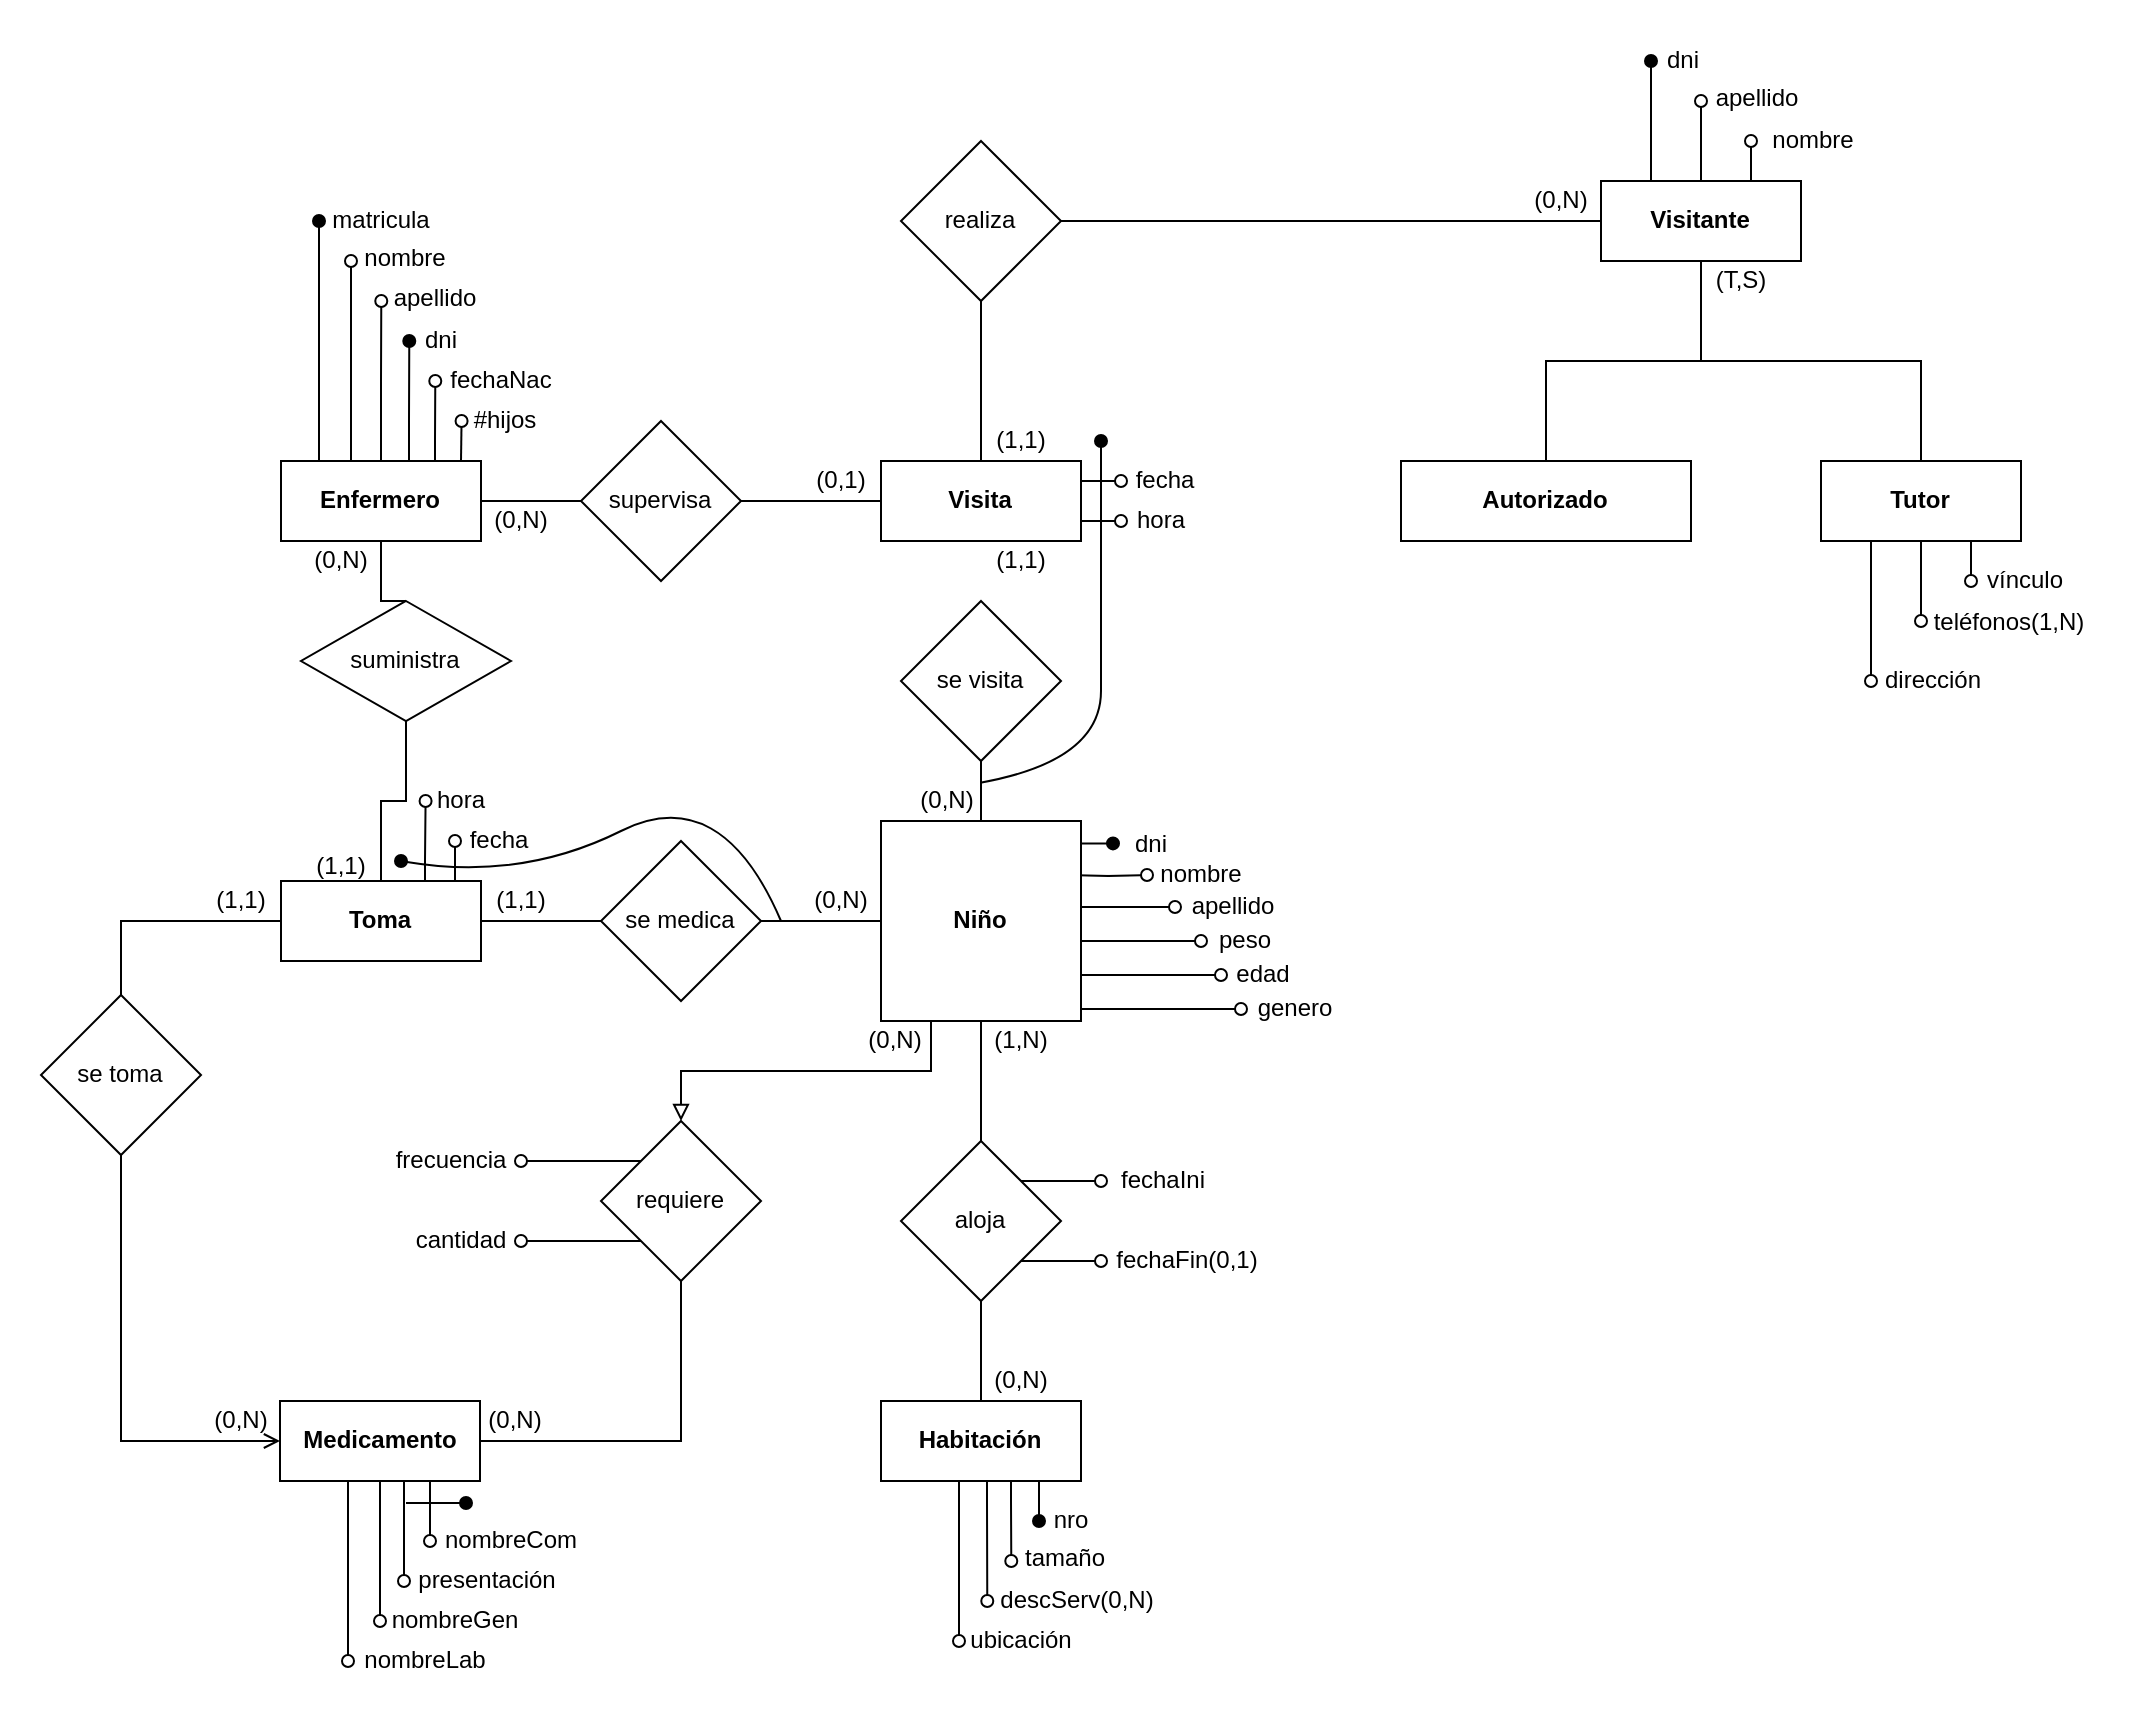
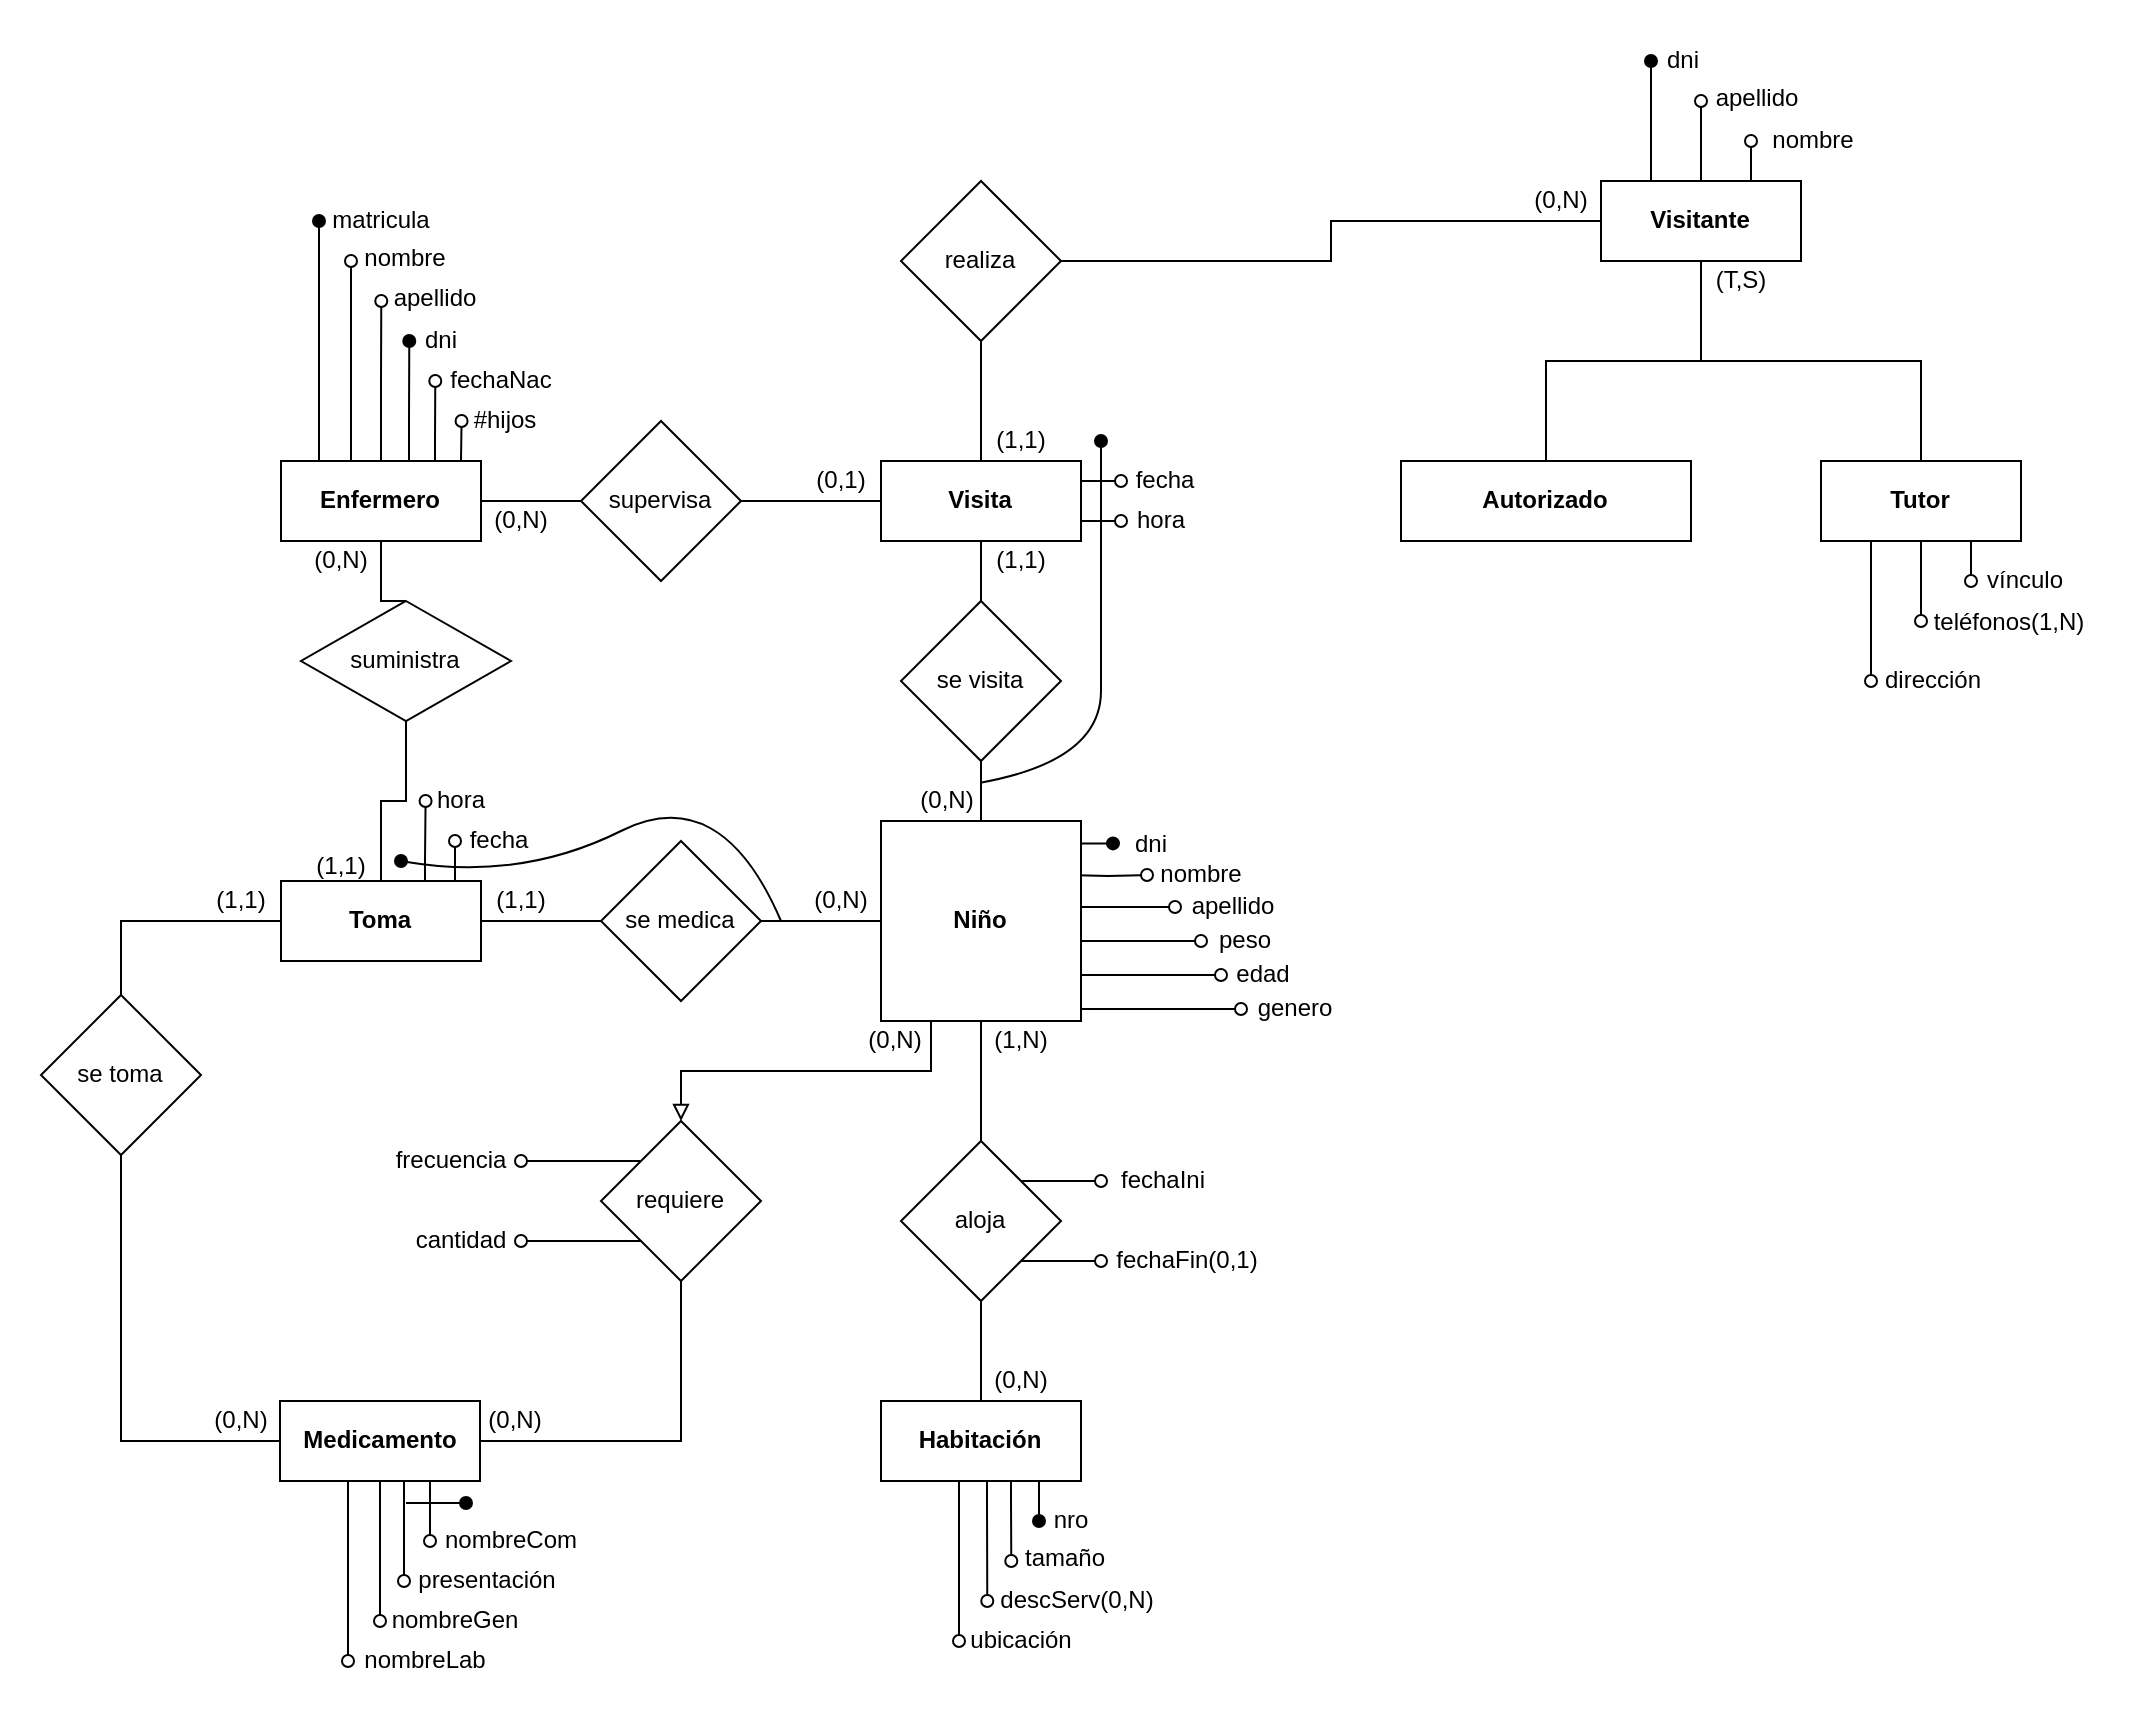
(981, 221) -> (981, 261)
none -> (981, 571)
(272, 1441) -> (273, 1441)
